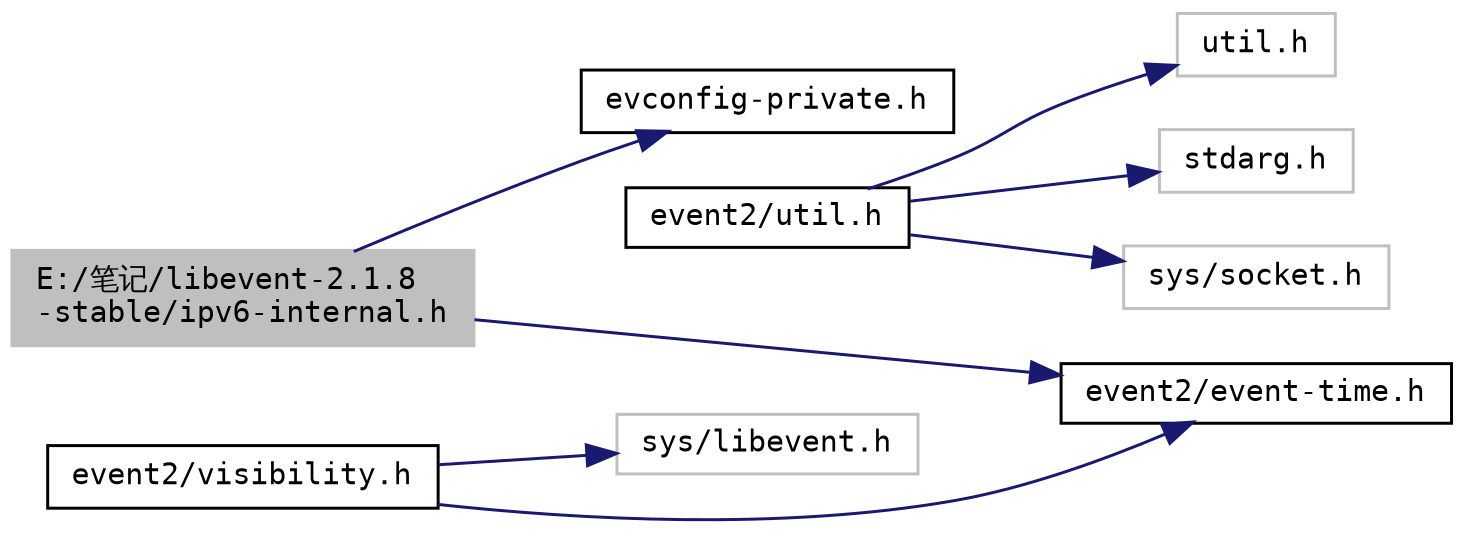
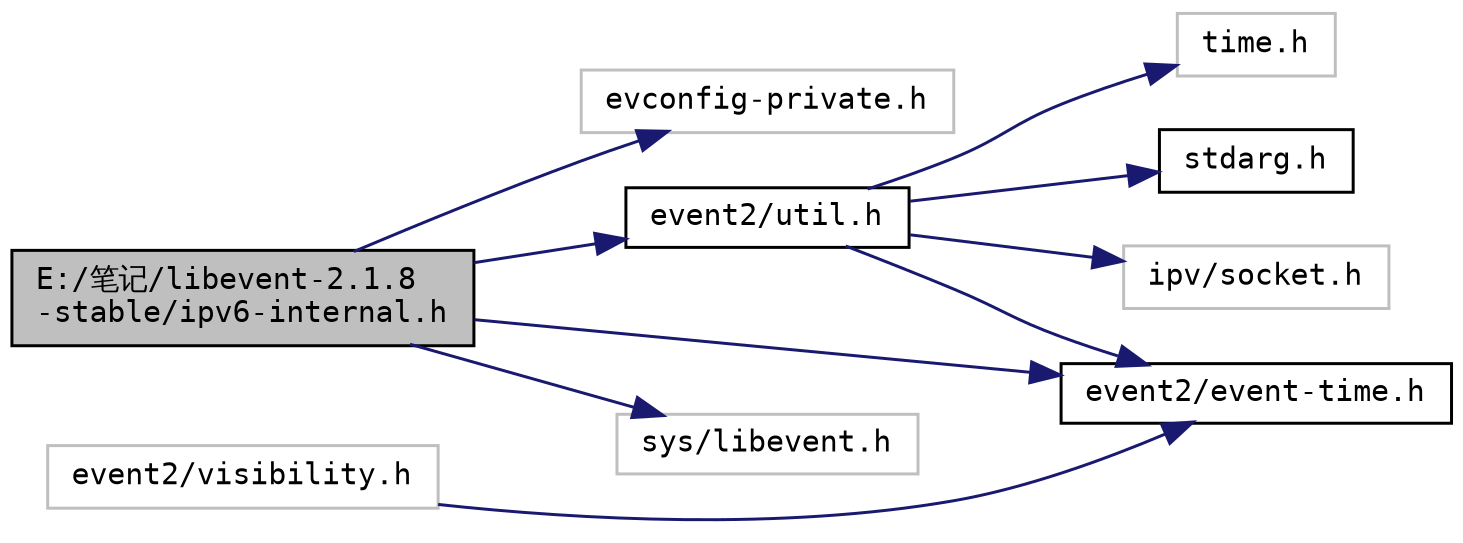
(1256, 45) -> (1256, 45)
(767, 101) -> (767, 101)
(1256, 161) -> (1256, 161)
none -> (535, 253)
(1256, 277) -> (1256, 277)
(243, 298) -> (243, 298)
none -> (982, 301)
(513, 460) -> (522, 376)
(243, 477) -> (243, 477)
